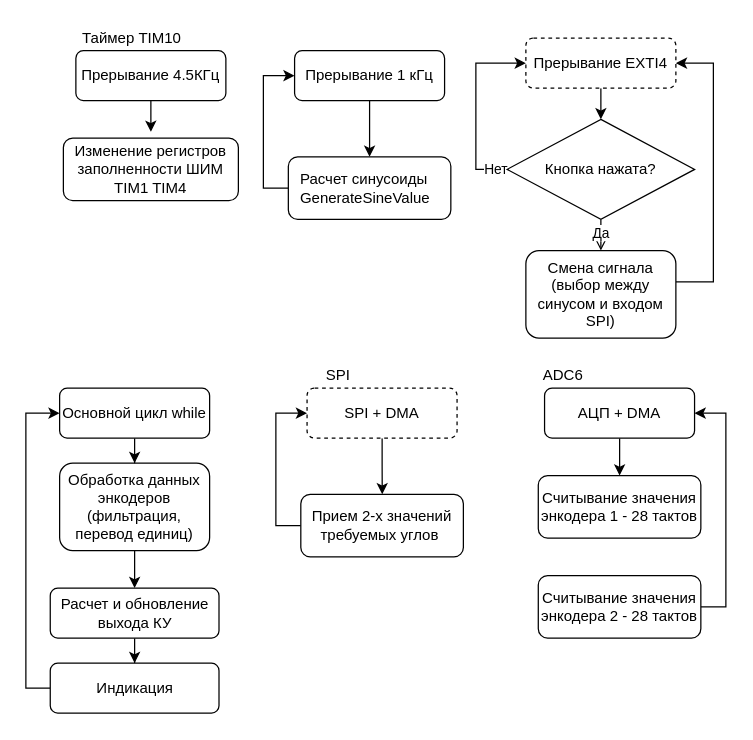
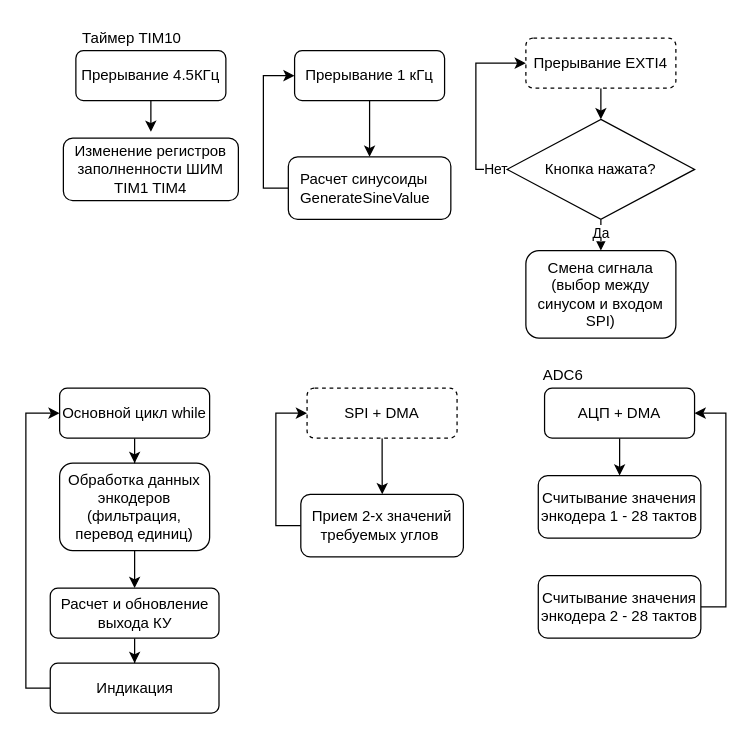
(713, 177) -> none
(601, 242) -> (601, 241)
(338, 376) -> none
